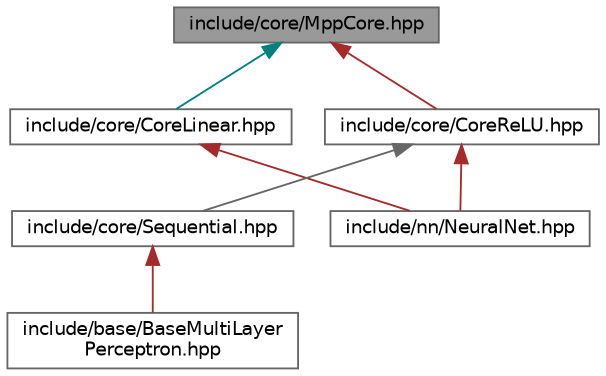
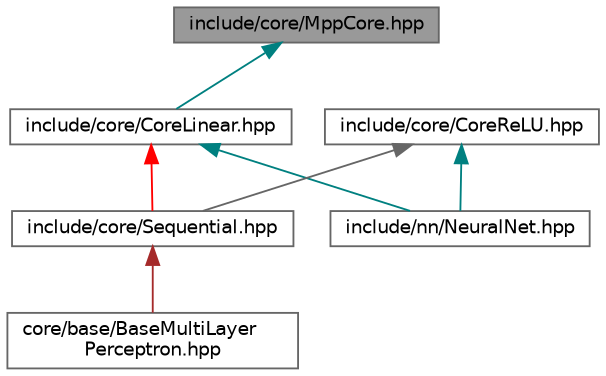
(392, 81) -> none
(329, 185) -> (329, 185)
none -> (152, 187)
(461, 187) -> (461, 187)
(153, 341) -> (153, 341)
